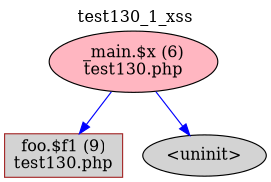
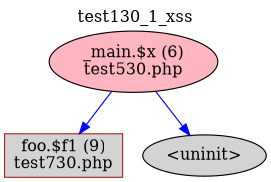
(133, 62) -> (133, 62)
(64, 156) -> (64, 156)
